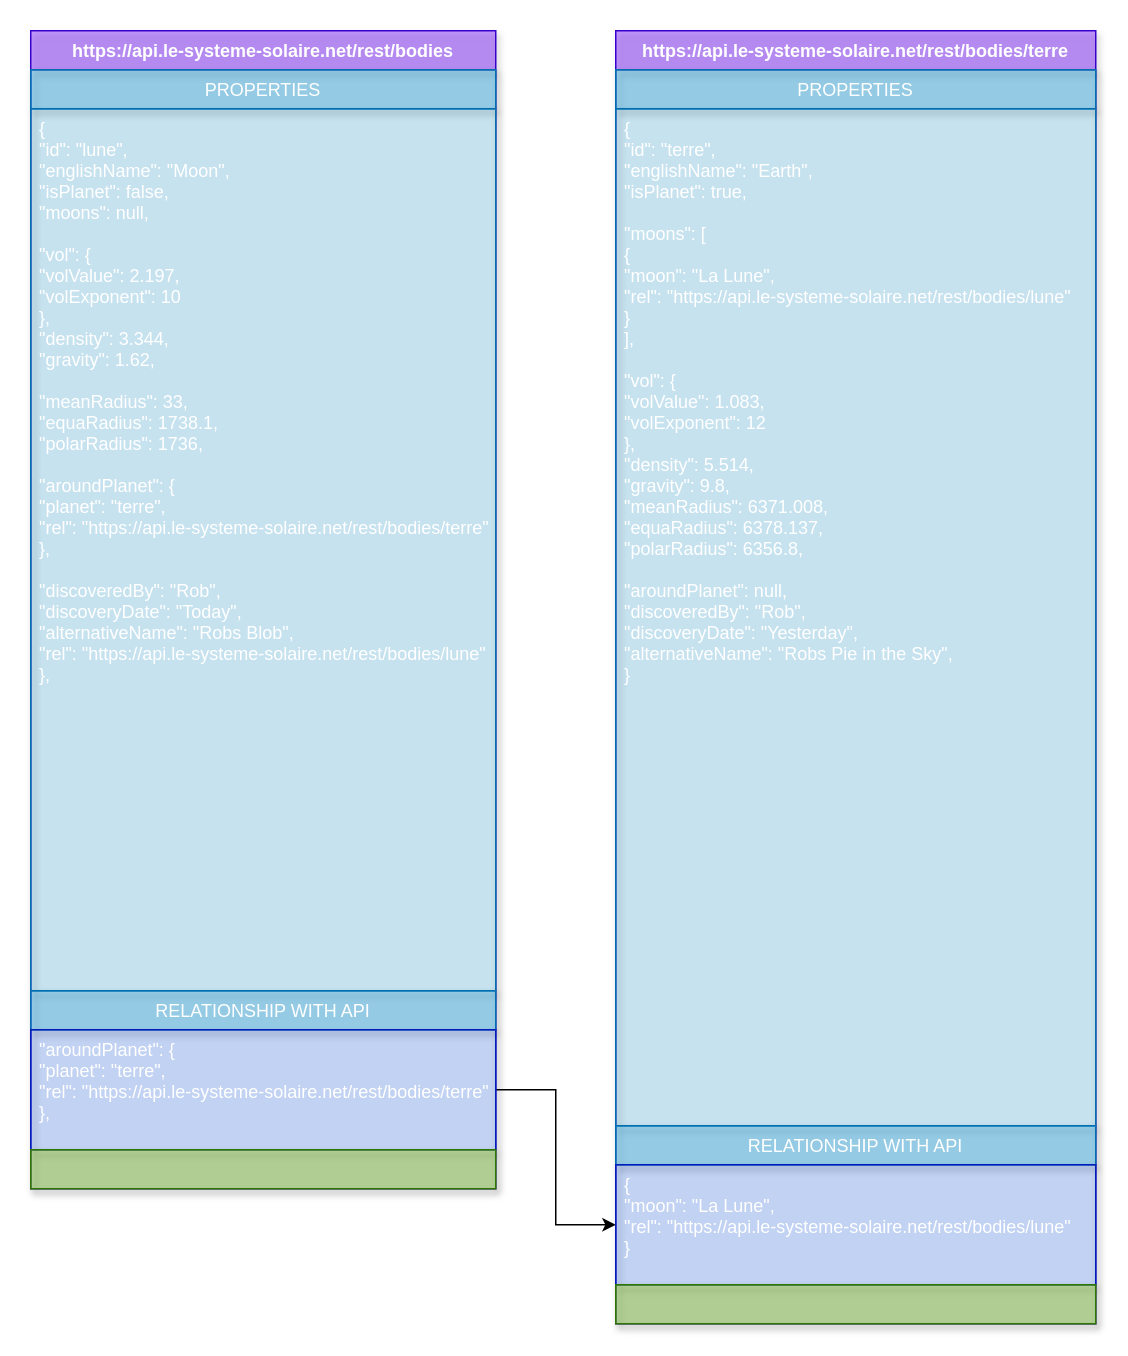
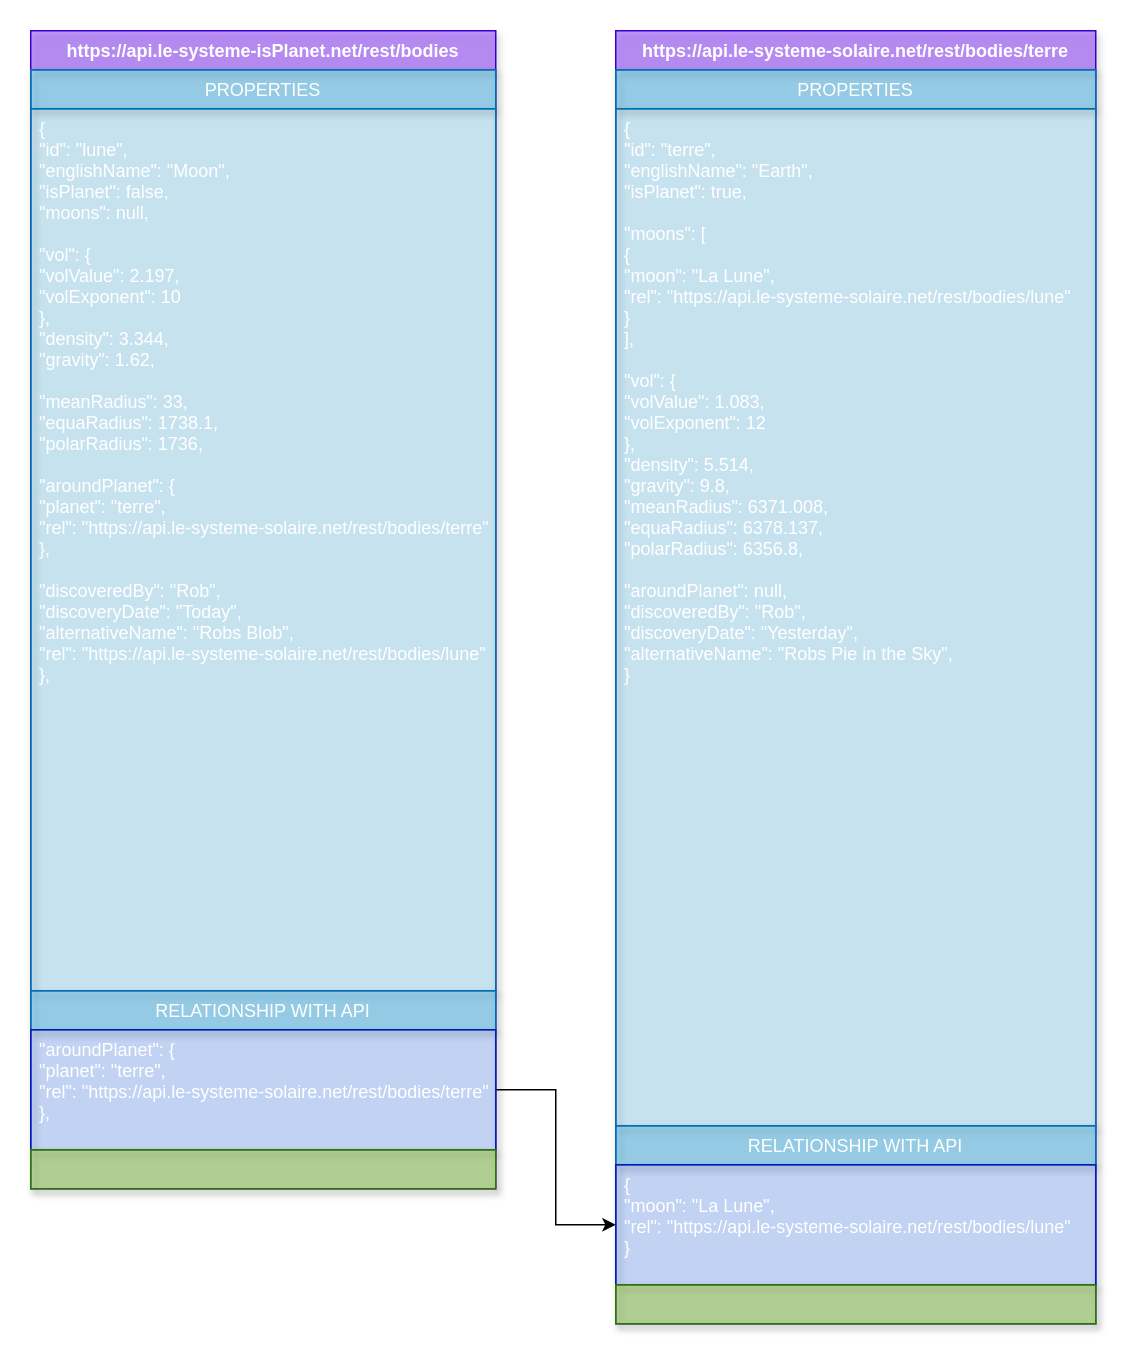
(263, 51) -> (263, 51)
